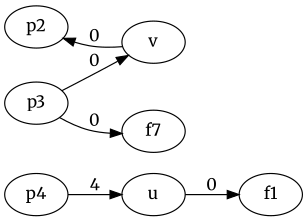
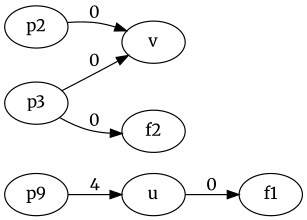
(98, 47) -> (91, 22)
(154, 131) -> (154, 131)
(36, 195) -> (36, 195)
